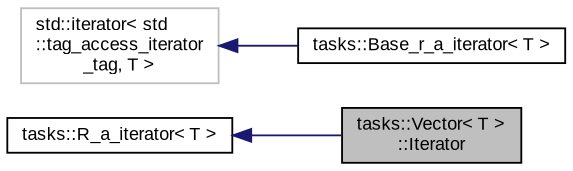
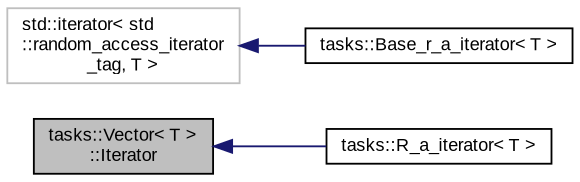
(120, 46) -> (123, 46)
(297, 135) -> (279, 146)
